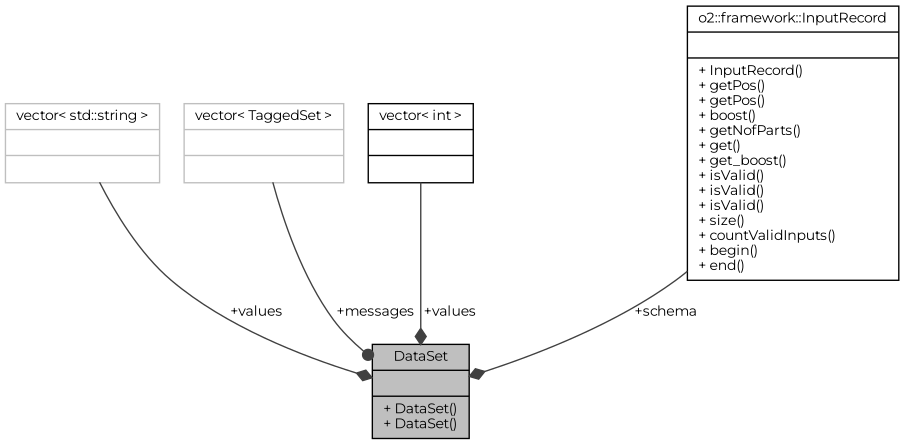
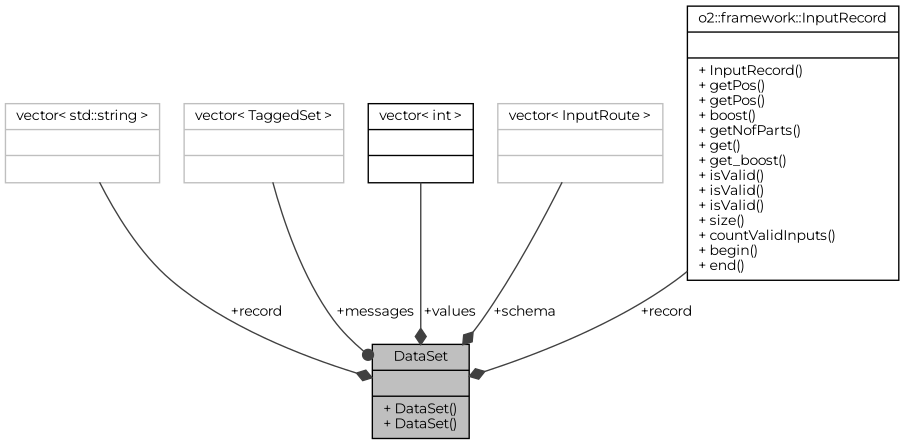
none -> (580, 143)
(255, 312) -> (255, 312)
(665, 312) -> (665, 312)
